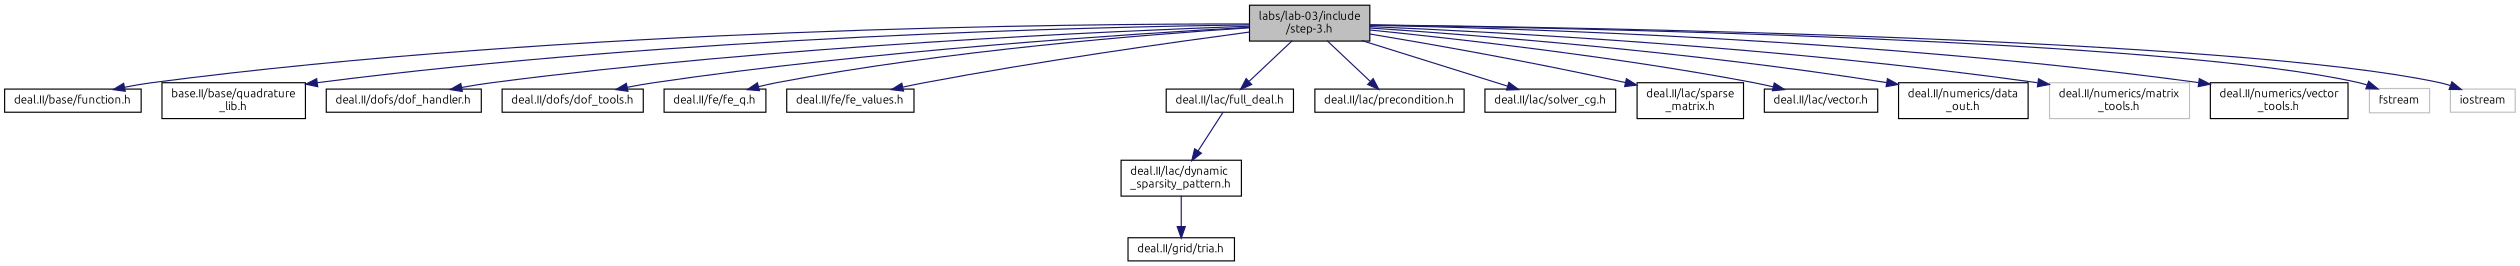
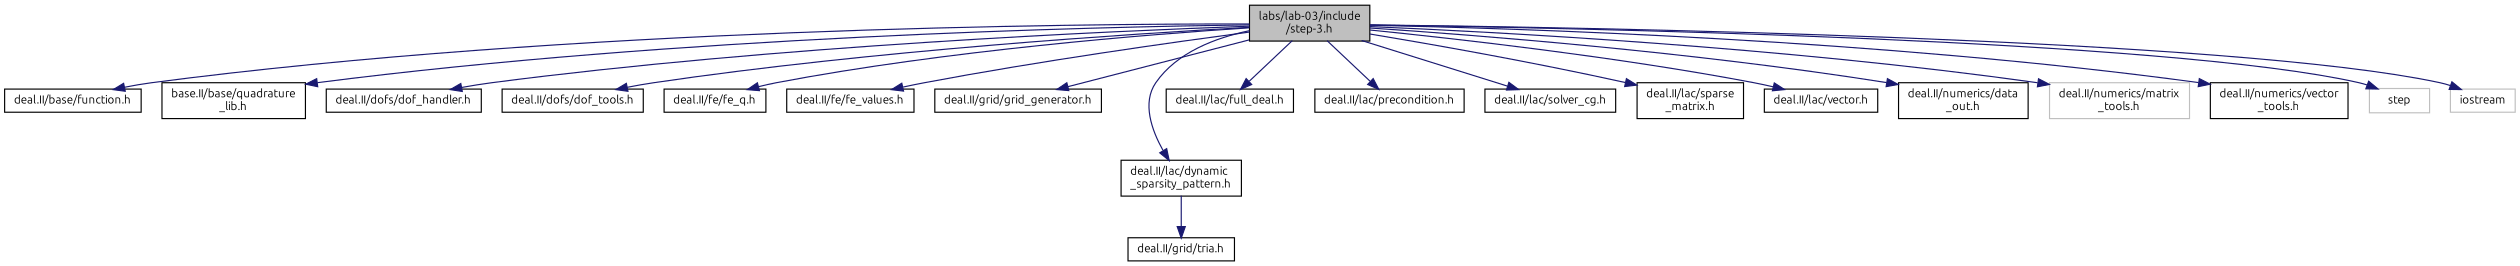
none -> (1018, 101)
(2400, 101) -> (2400, 101)
(1211, 131) -> (1168, 68)
